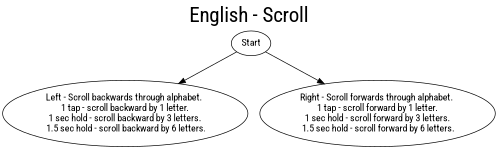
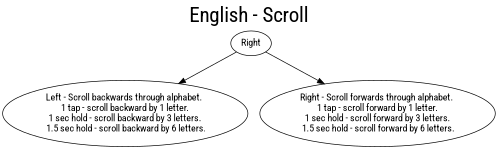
(251, 43) -> (251, 43)
